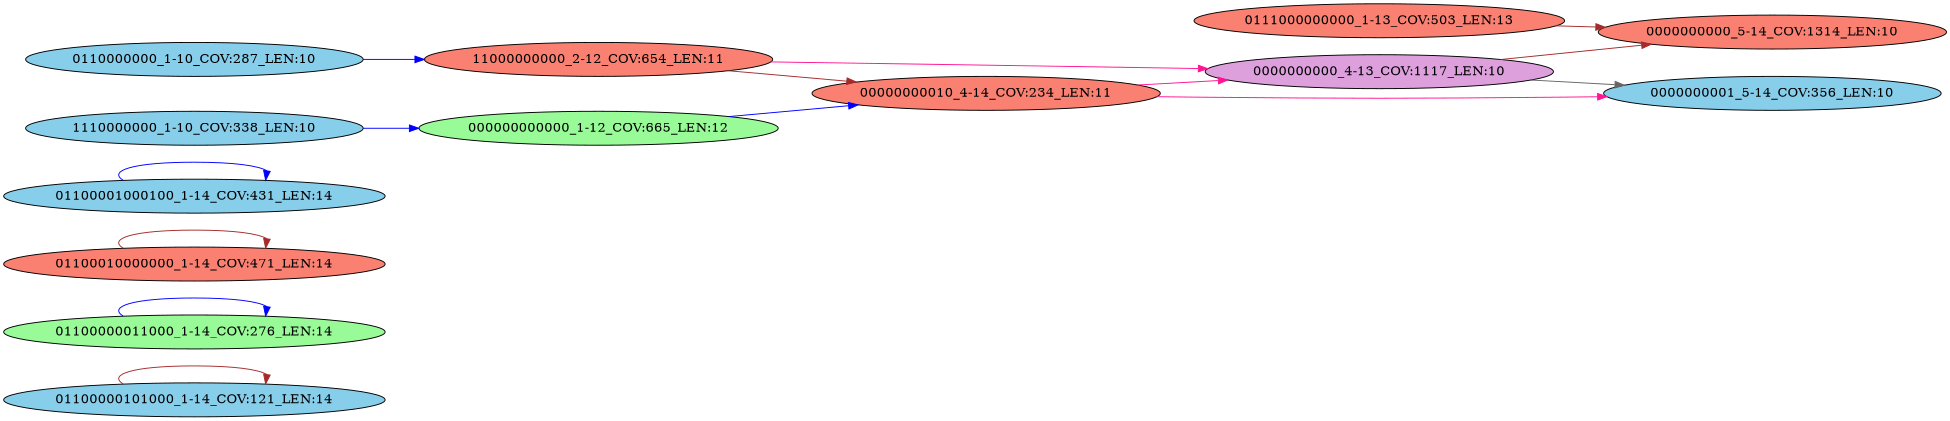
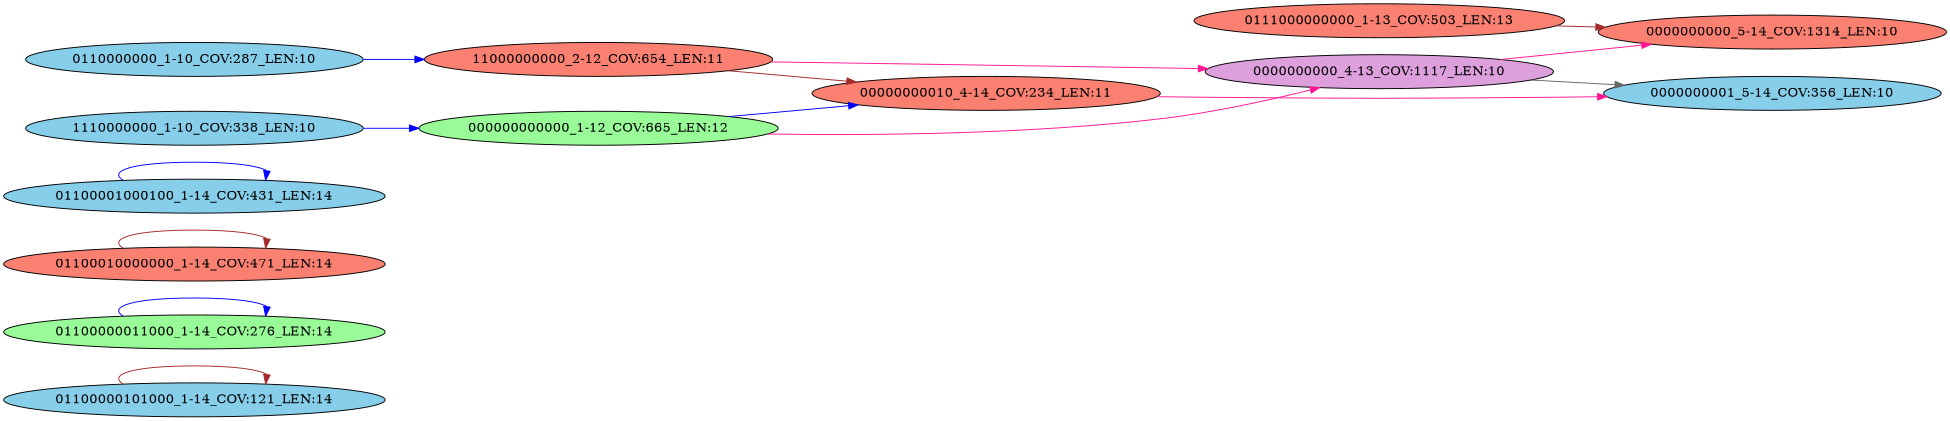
(1571, 52) -> (1571, 52)
(1178, 83) -> (1041, 129)
